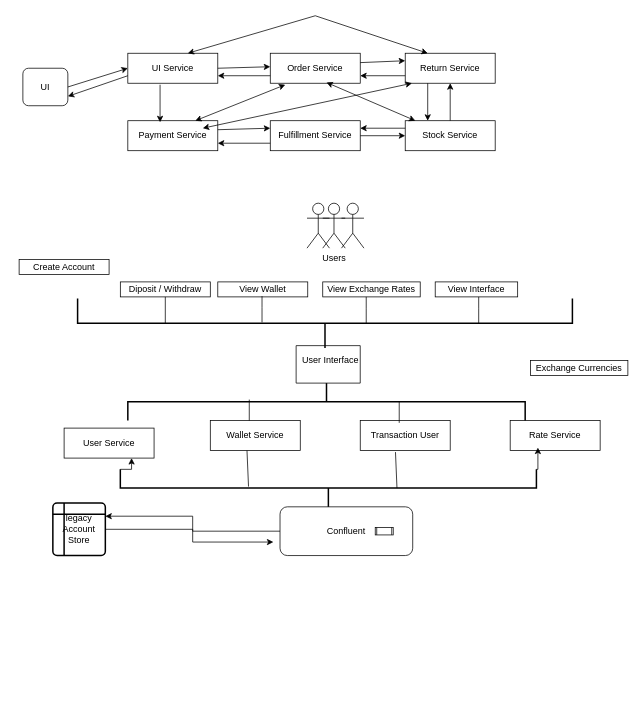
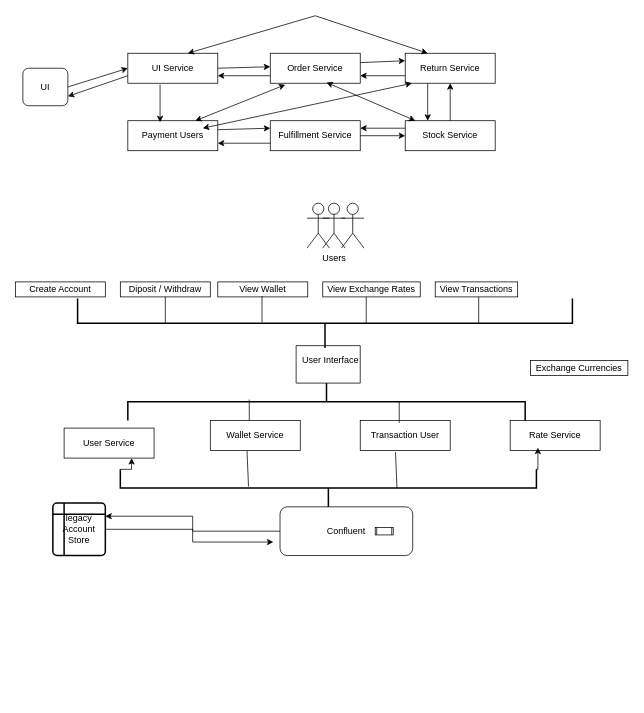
(173, 135) -> (173, 135)
(64, 267) -> (60, 289)
(477, 289) -> (477, 289)
